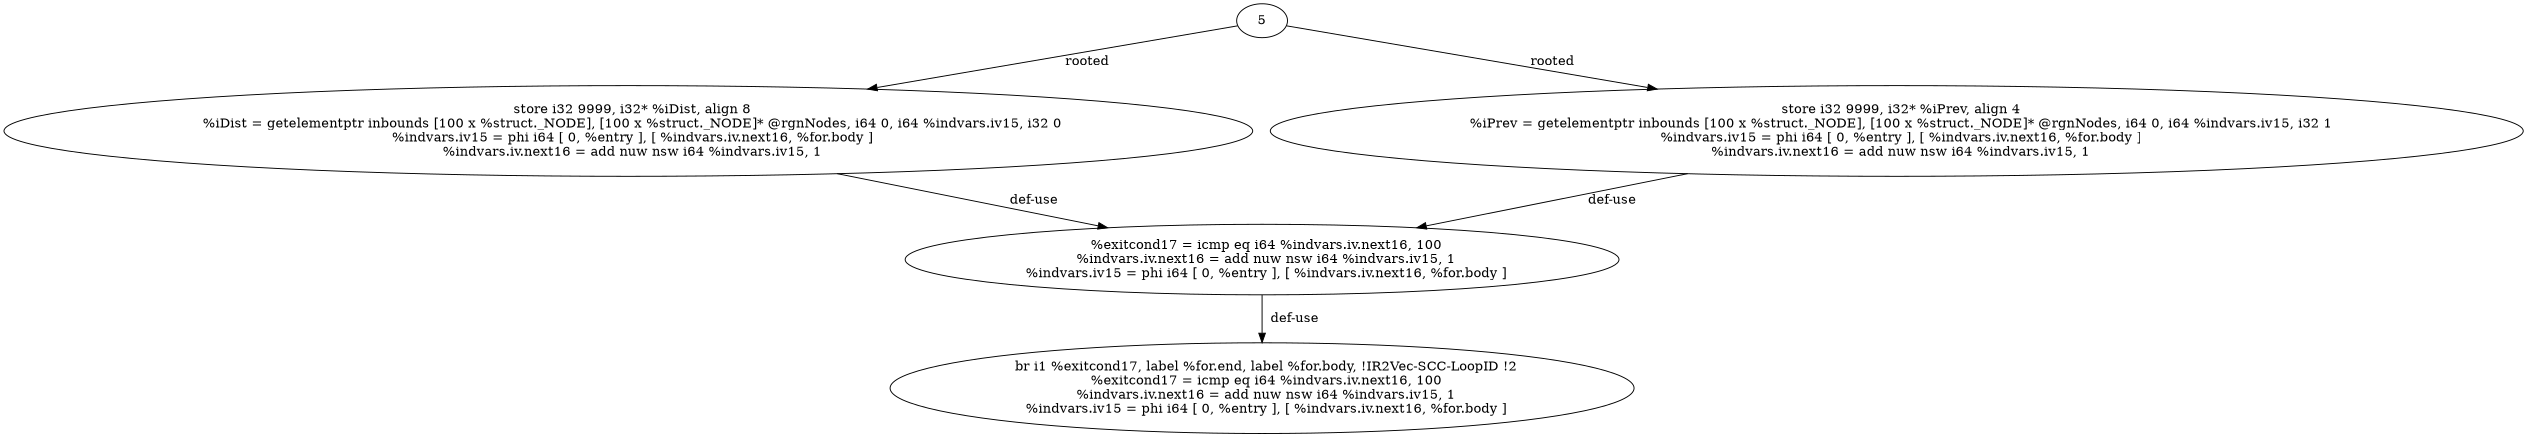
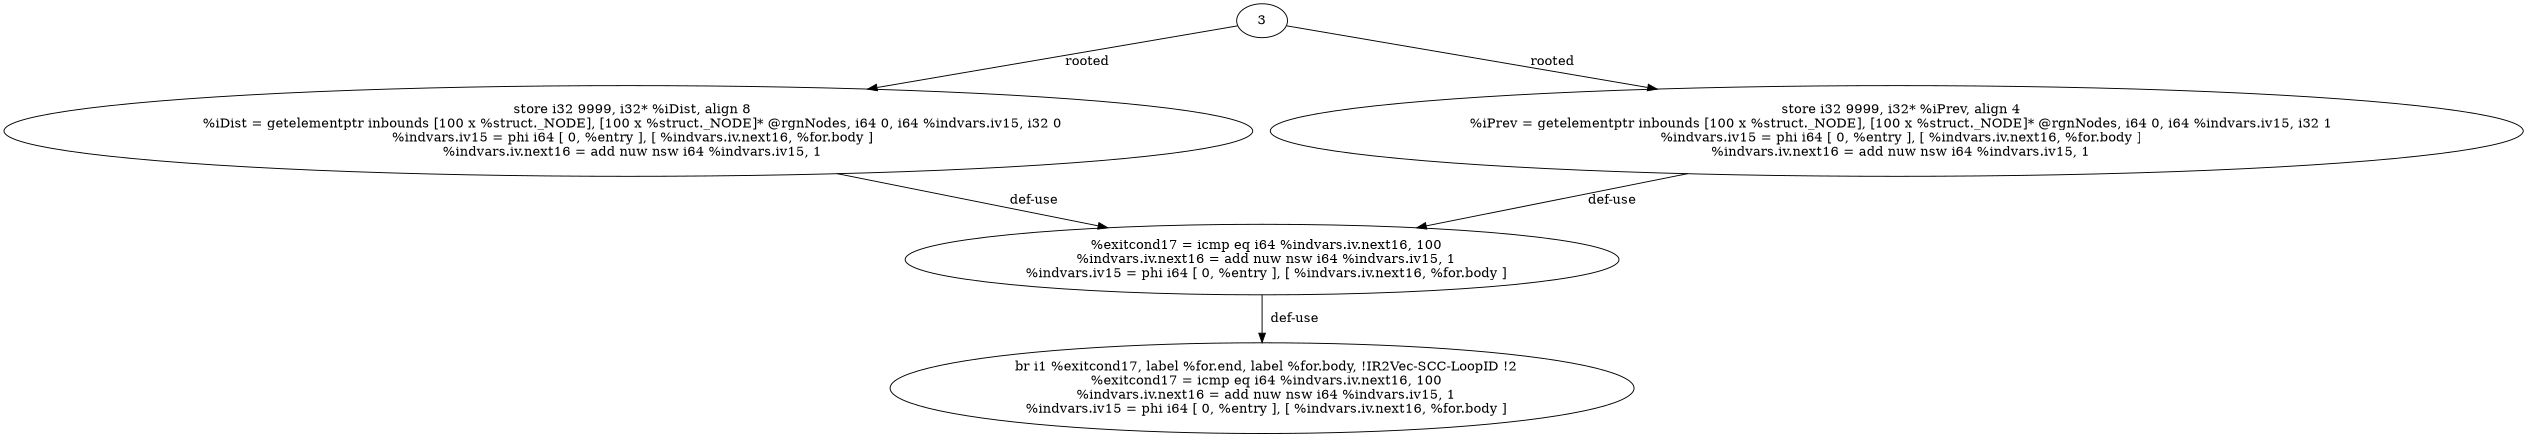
(1262, 21) -> (1262, 21)
